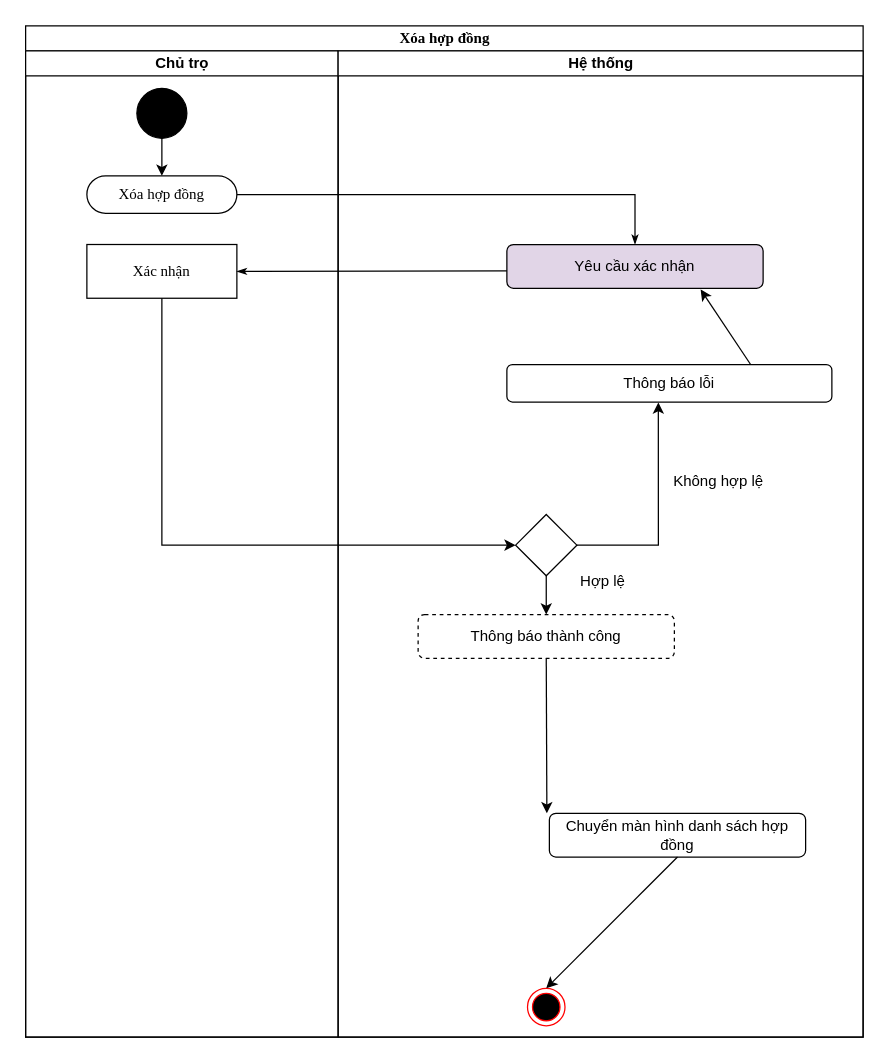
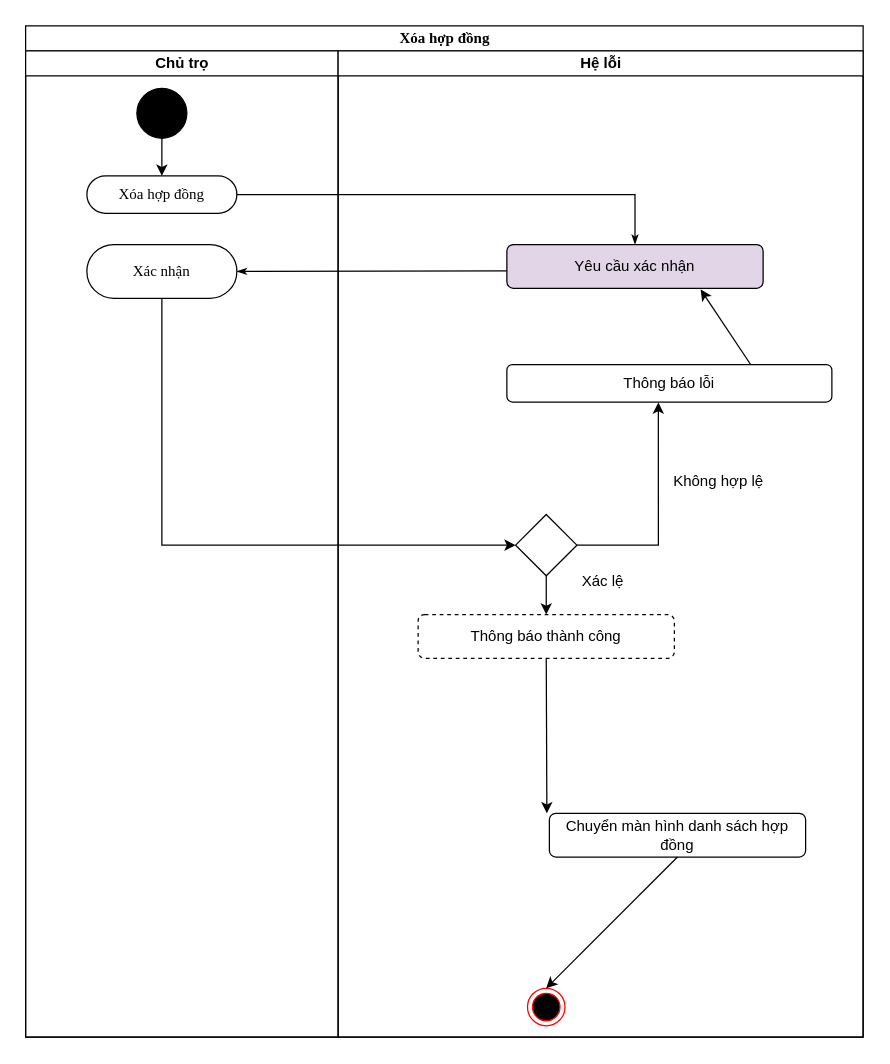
(601, 63) -> (601, 63)
(162, 271) -> (162, 271)
(603, 582) -> (603, 582)
